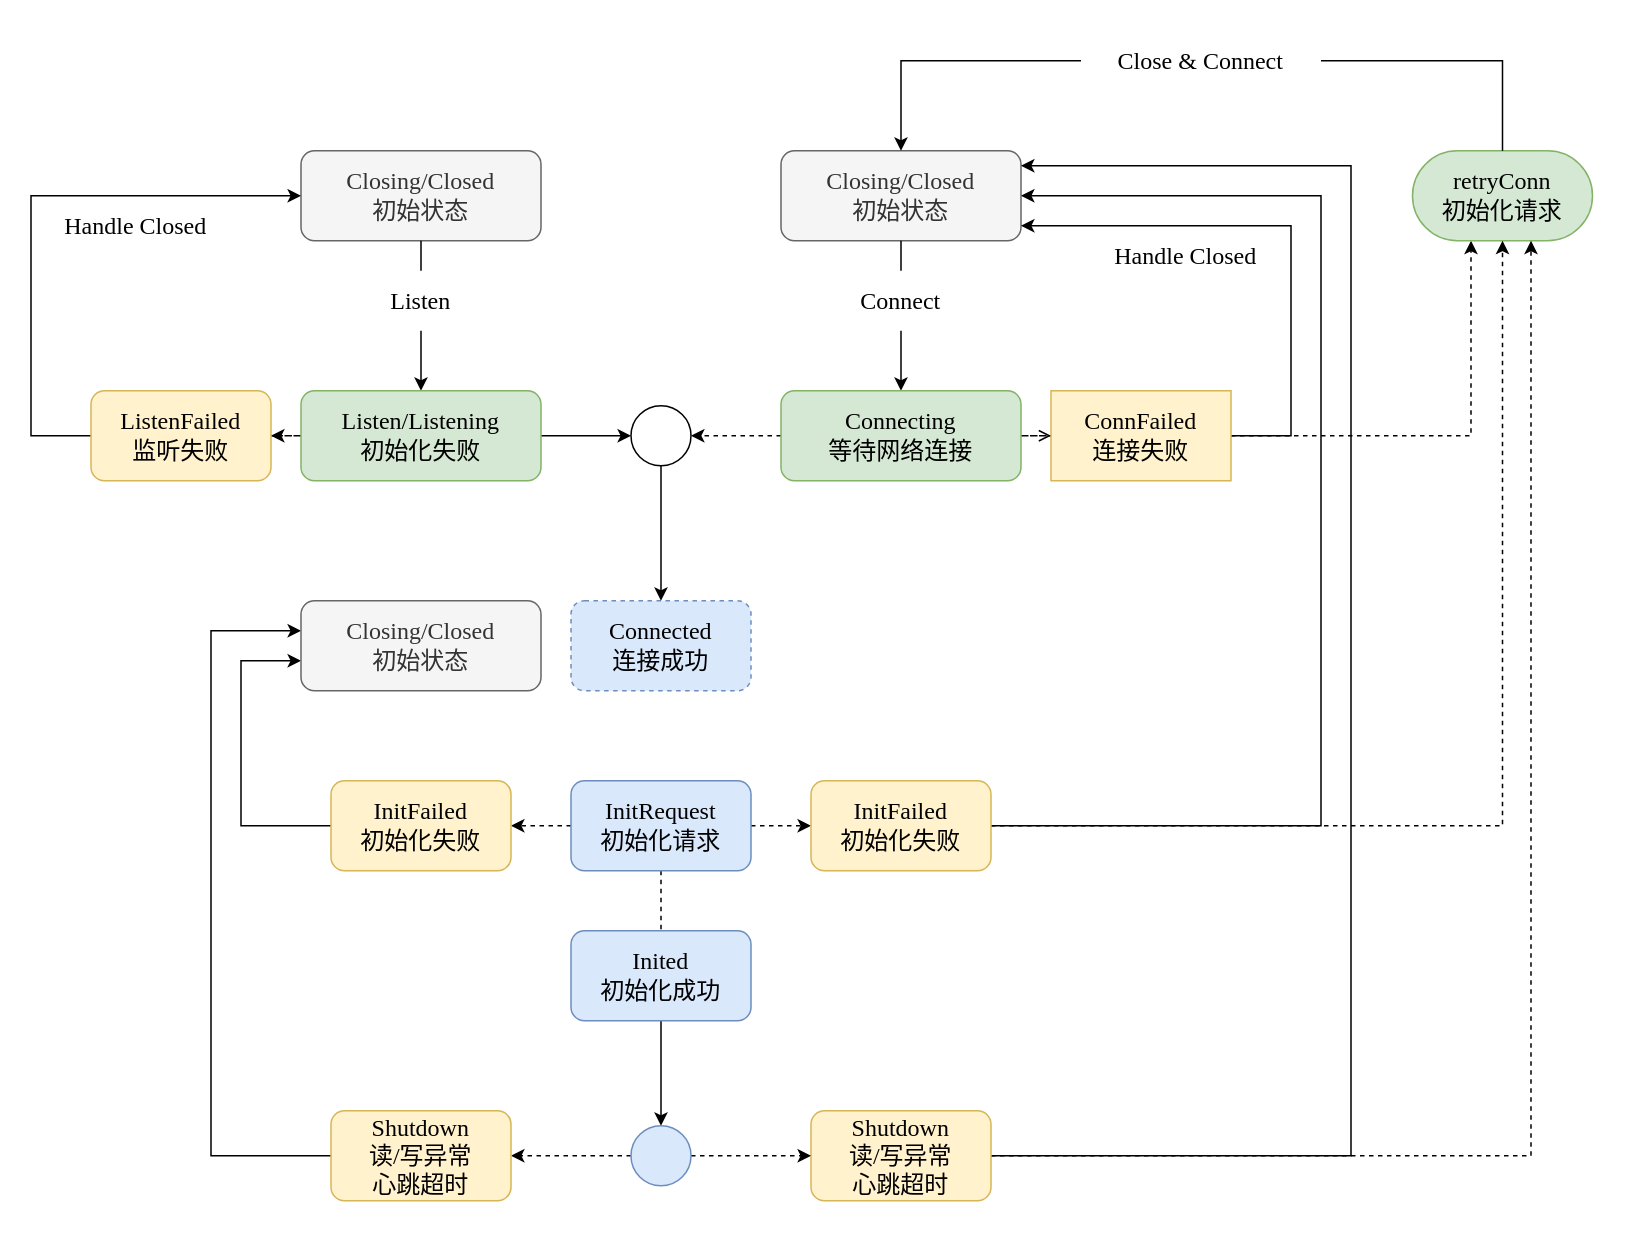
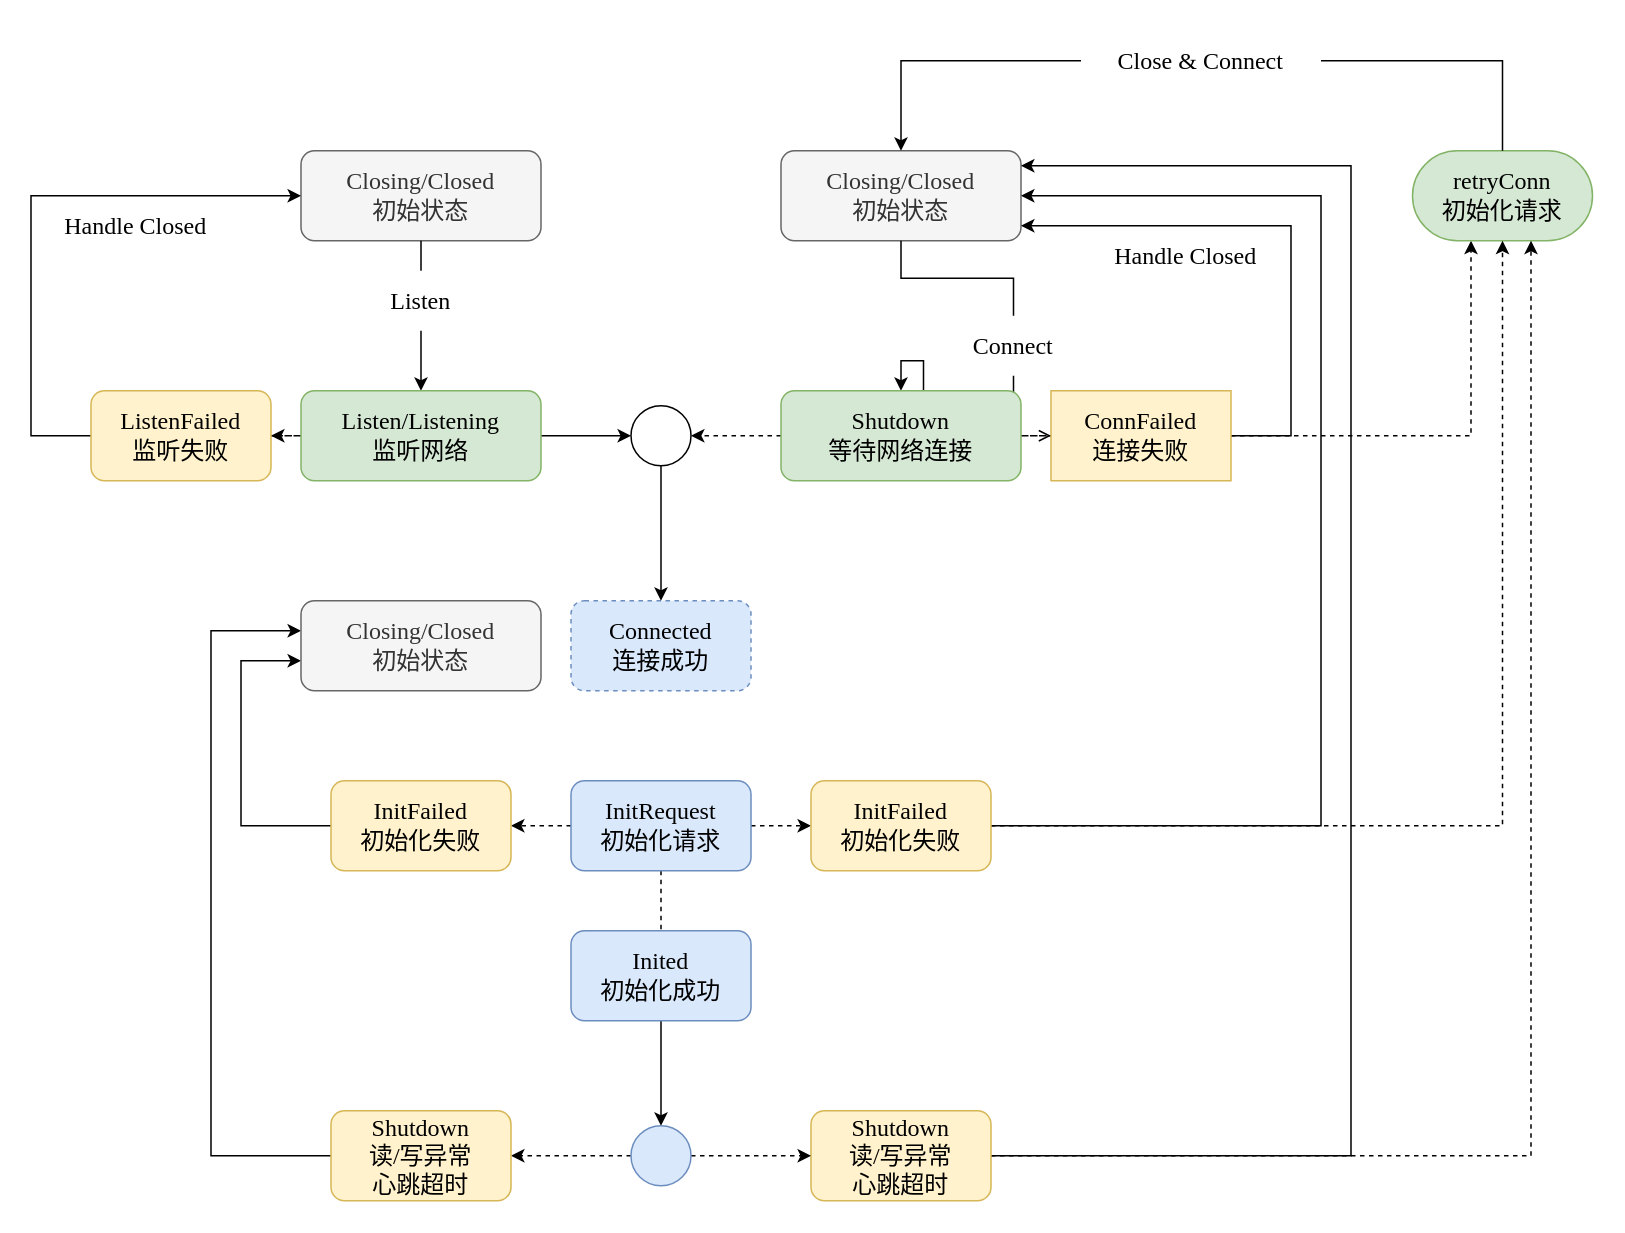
(901, 301) -> (1013, 346)
(421, 436) -> (421, 436)
(901, 436) -> (901, 436)
